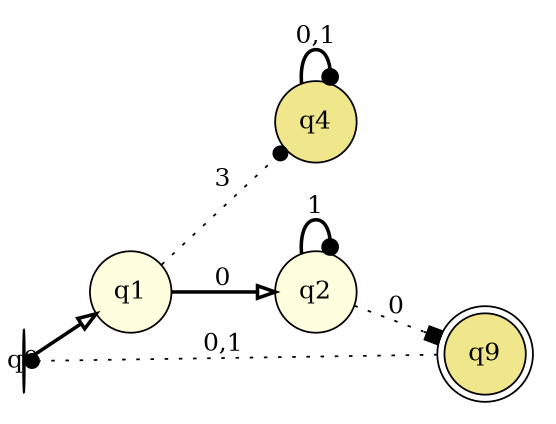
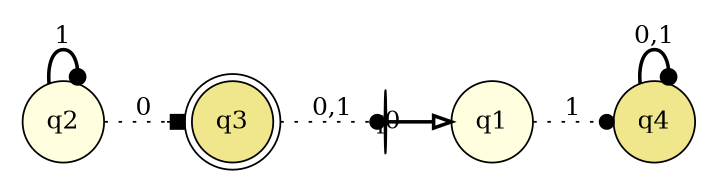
(223, 179) -> (573, 109)
(214, 292) -> none
(485, 354) -> (233, 122)
